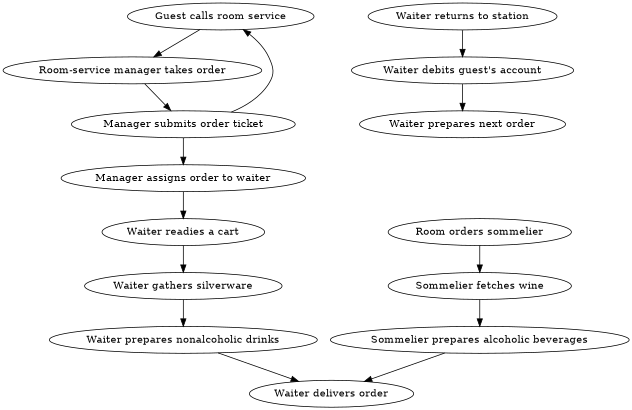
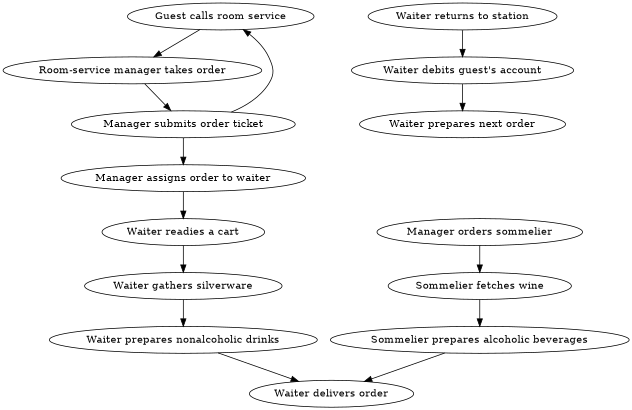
(480, 232) -> (480, 232)
